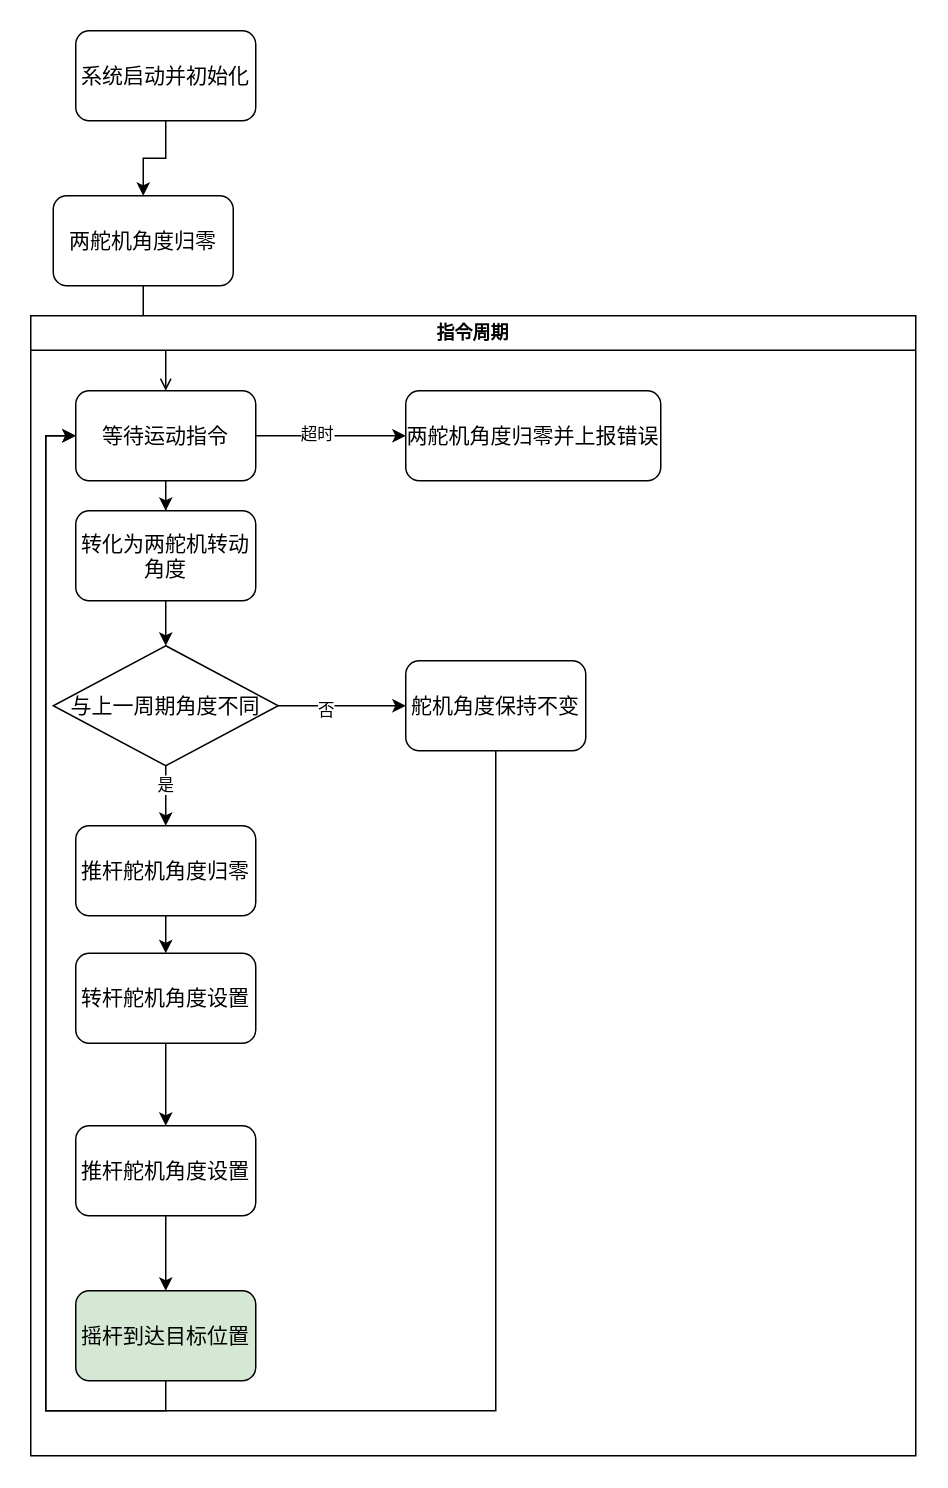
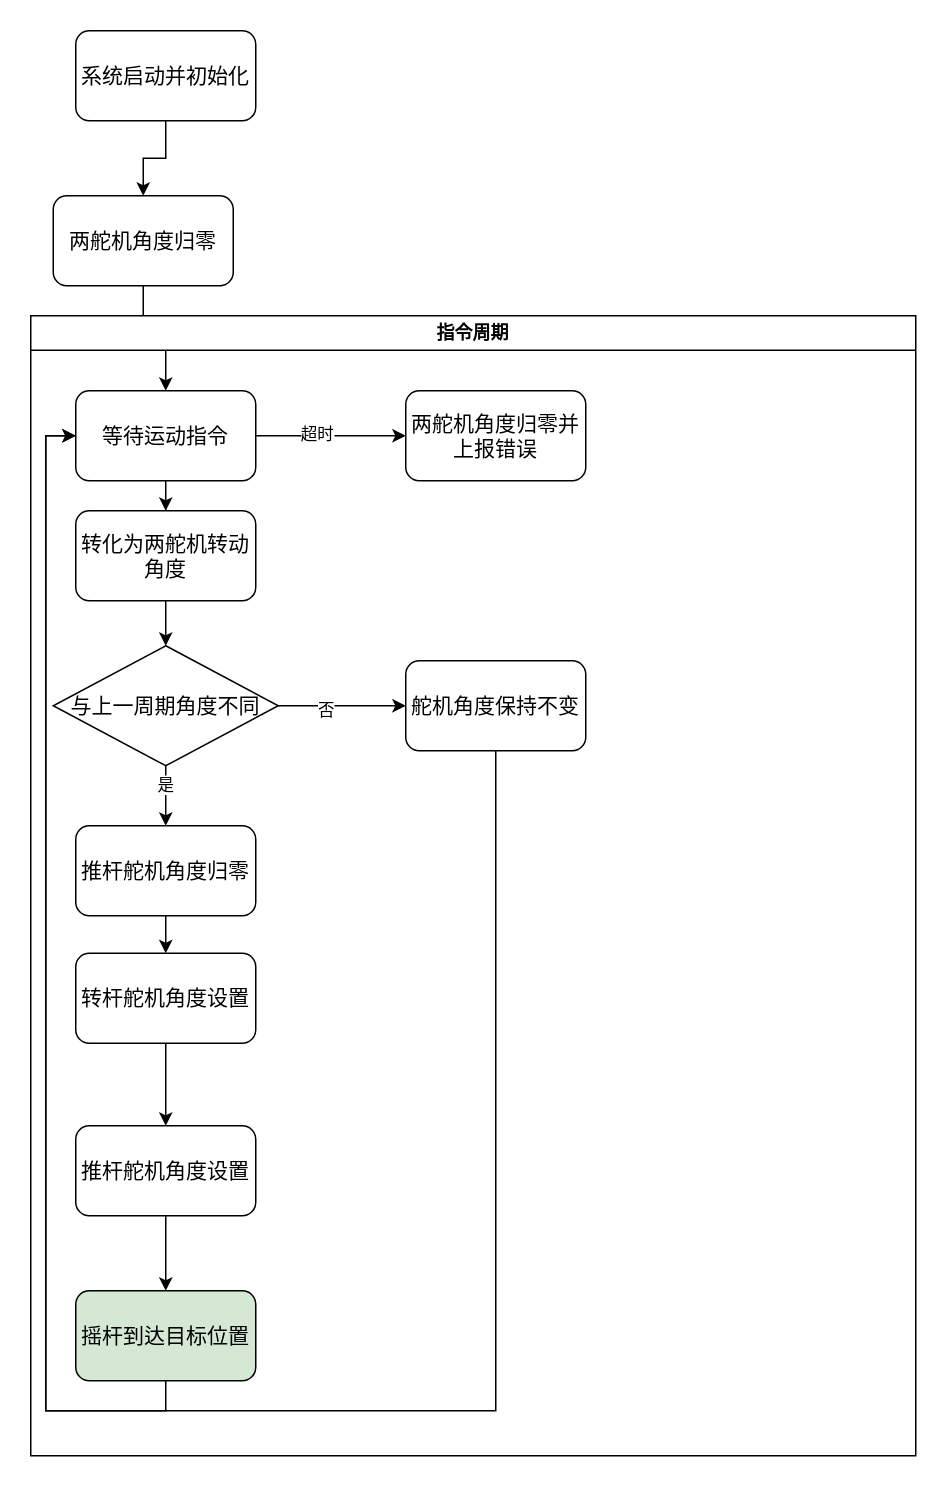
(166, 381) -> (166, 379)
(533, 436) -> (496, 436)
